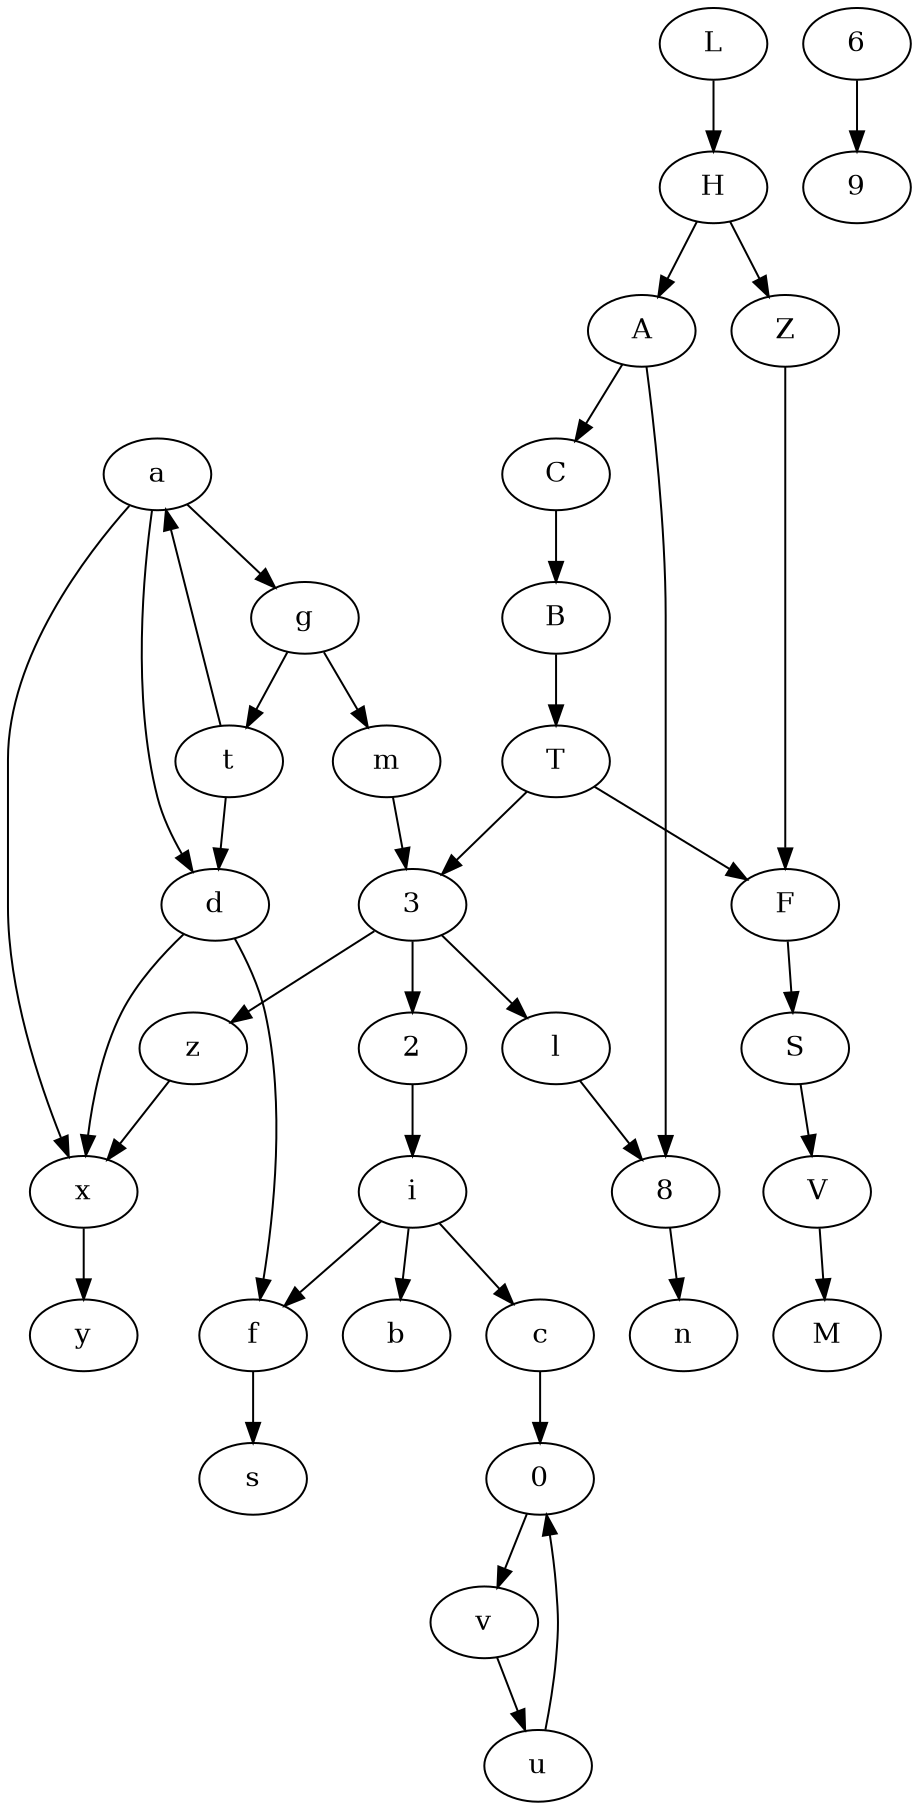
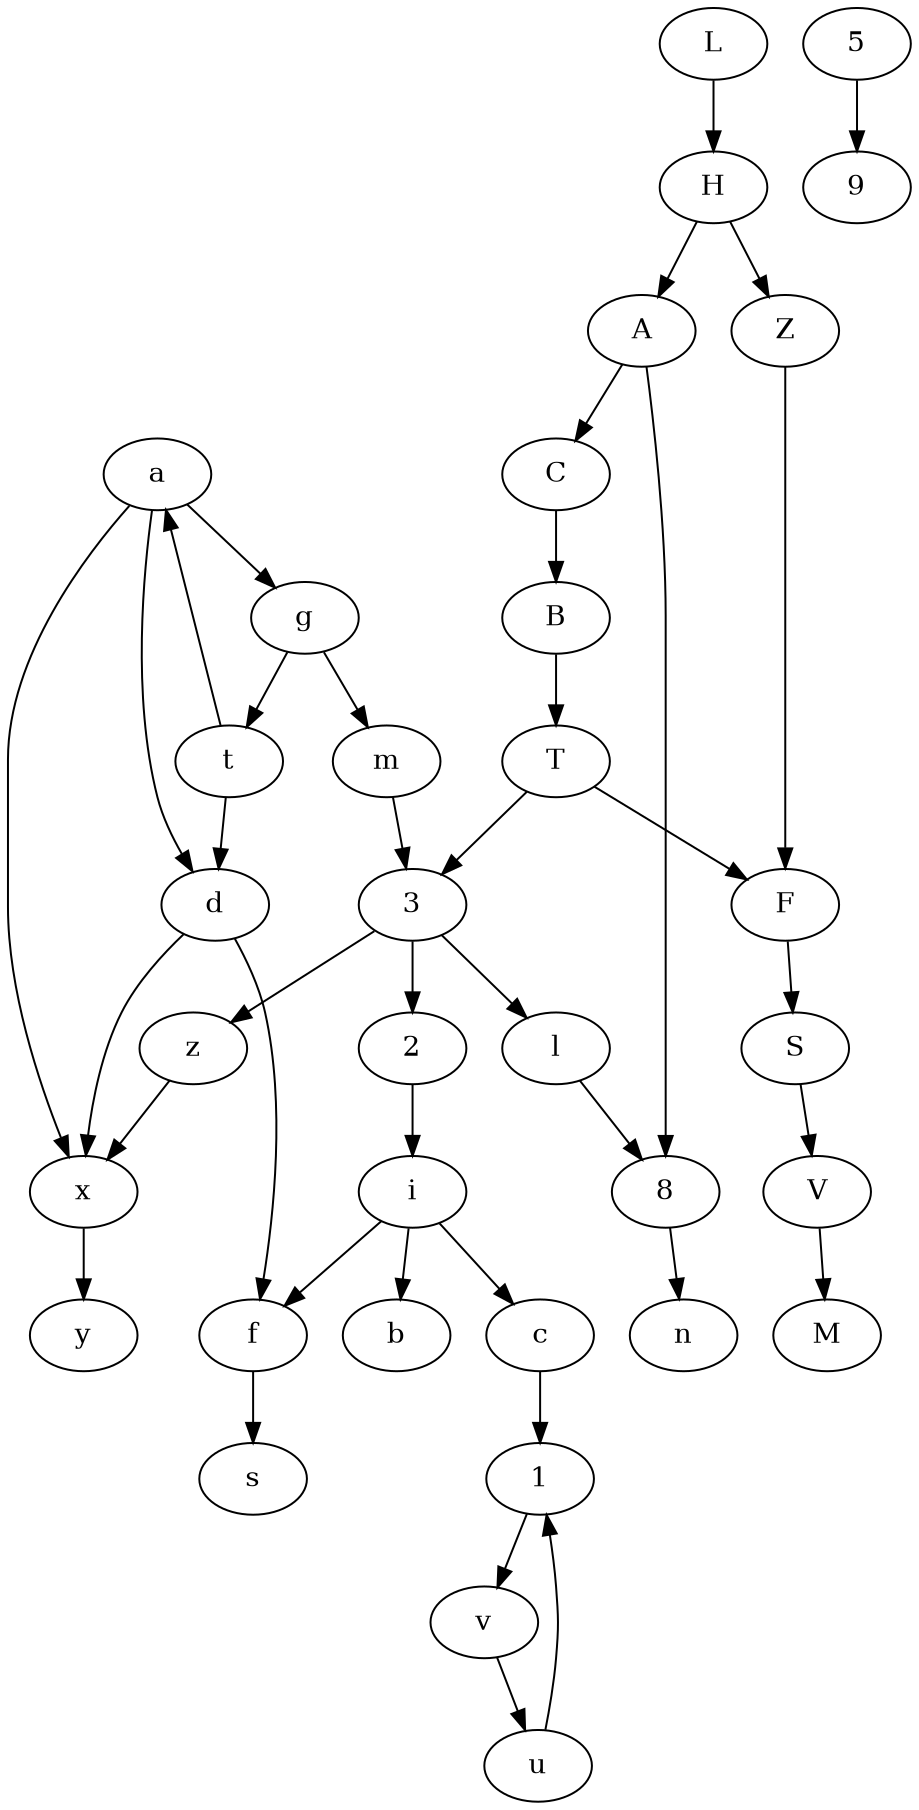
(857, 44) -> (857, 44)
(540, 1479) -> (540, 1479)
